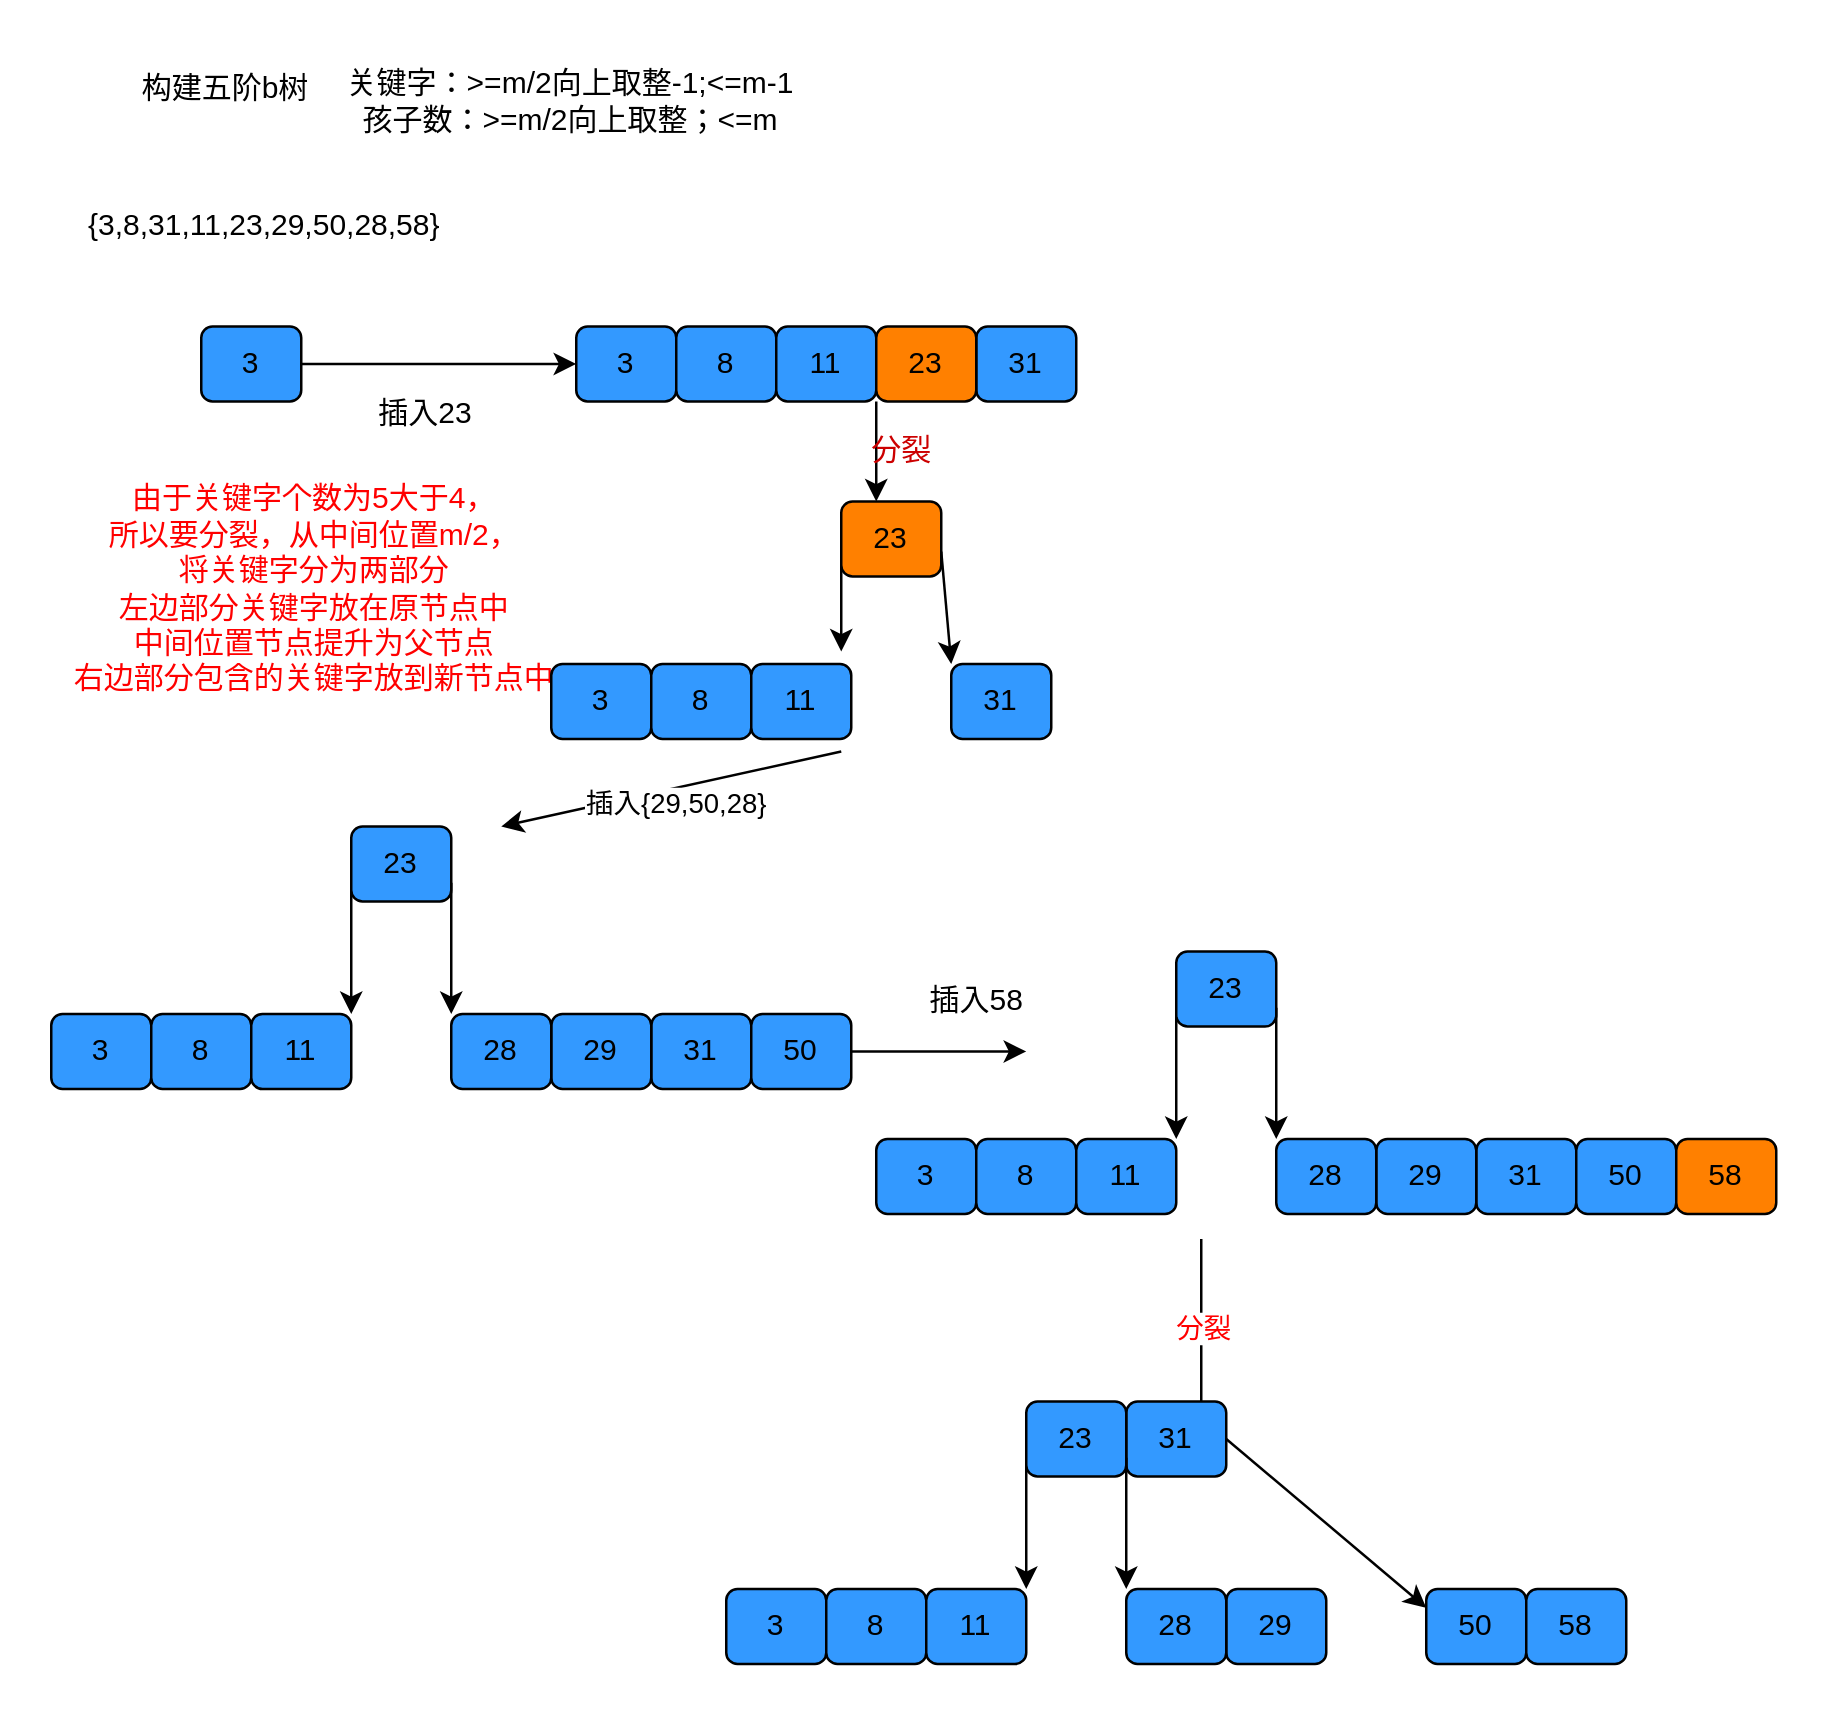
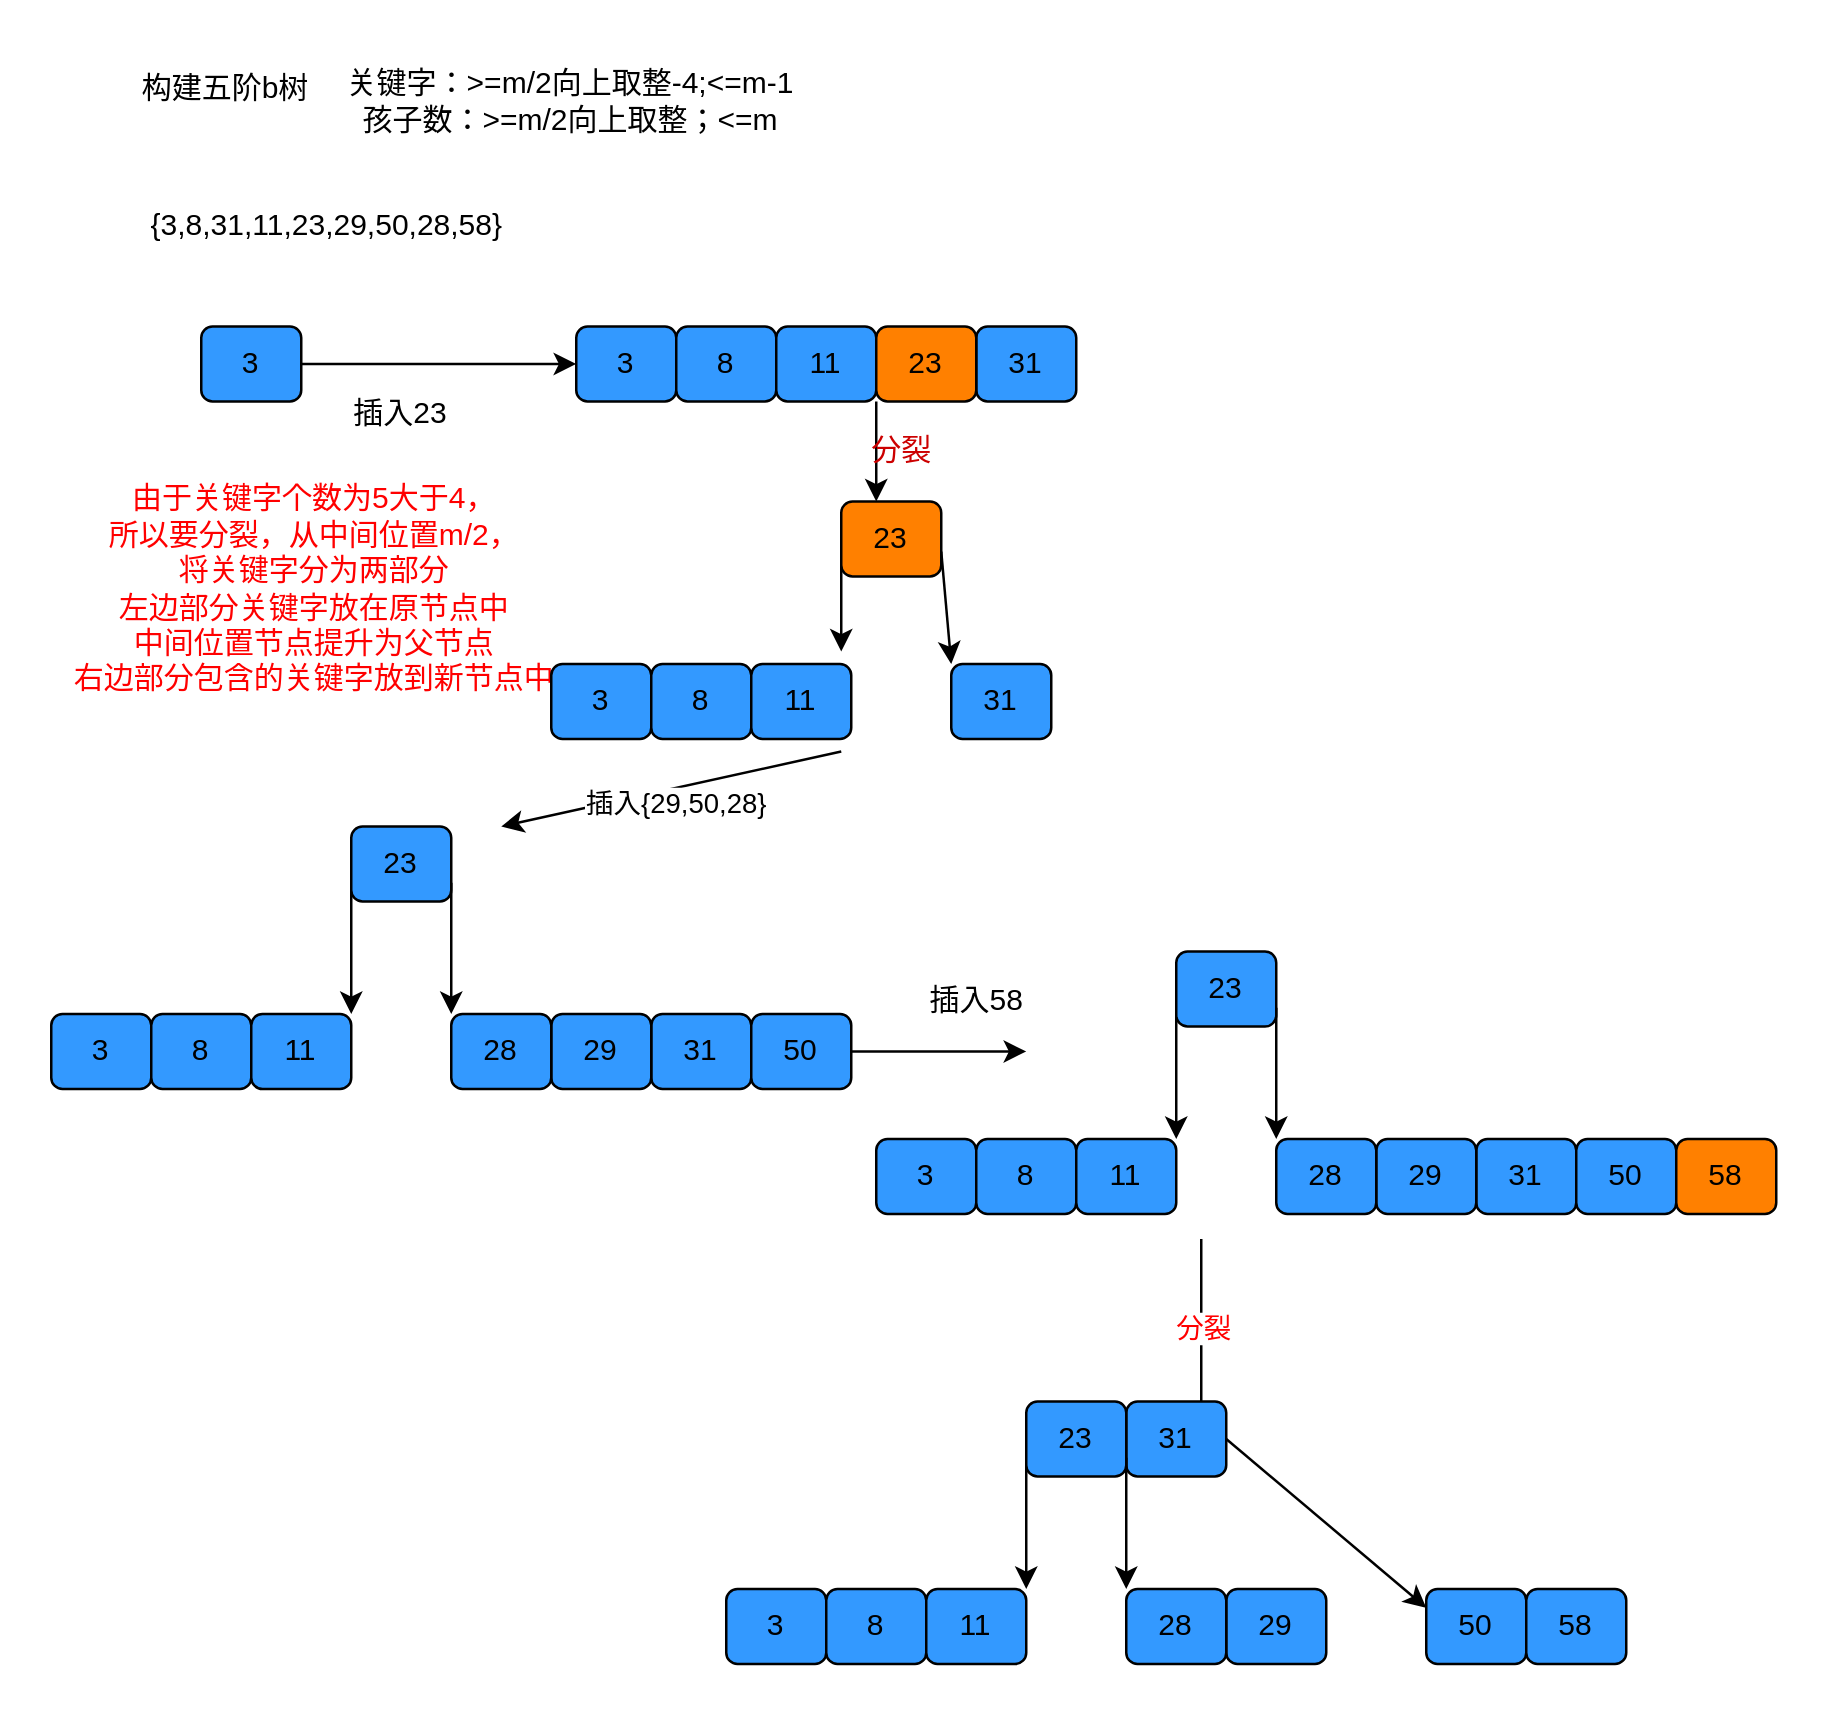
(571, 101) -> (571, 101)
(264, 226) -> (326, 226)
(426, 414) -> (401, 414)
